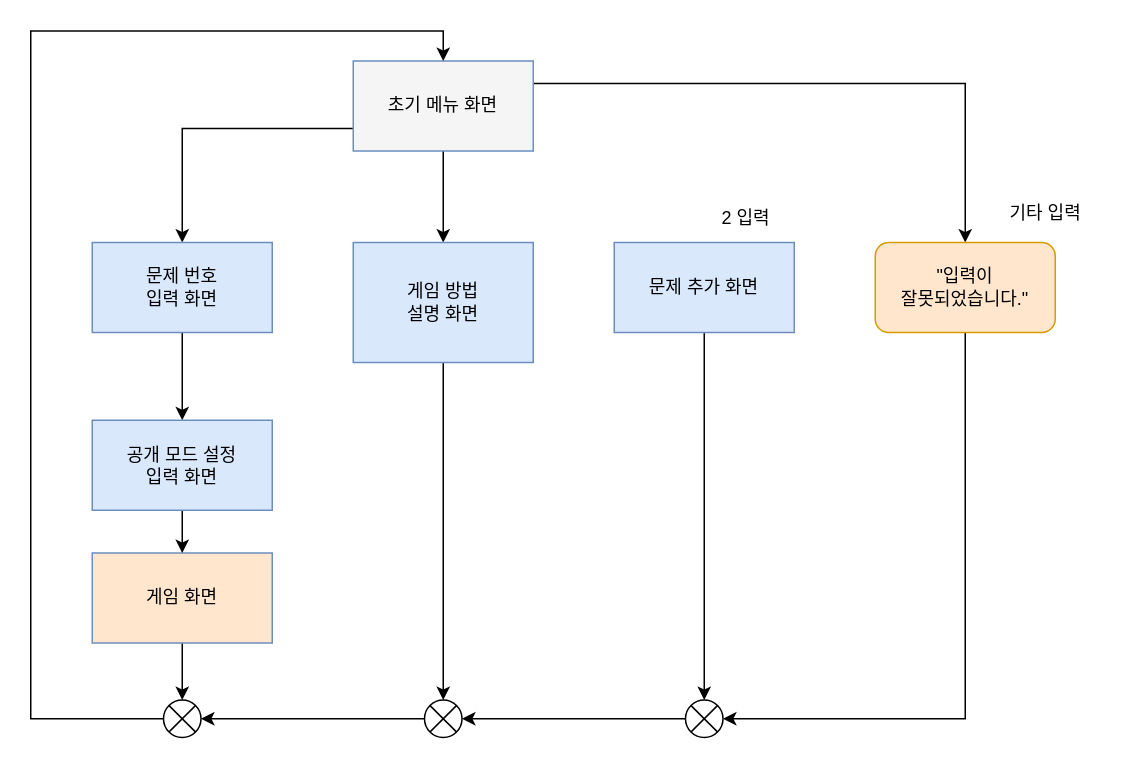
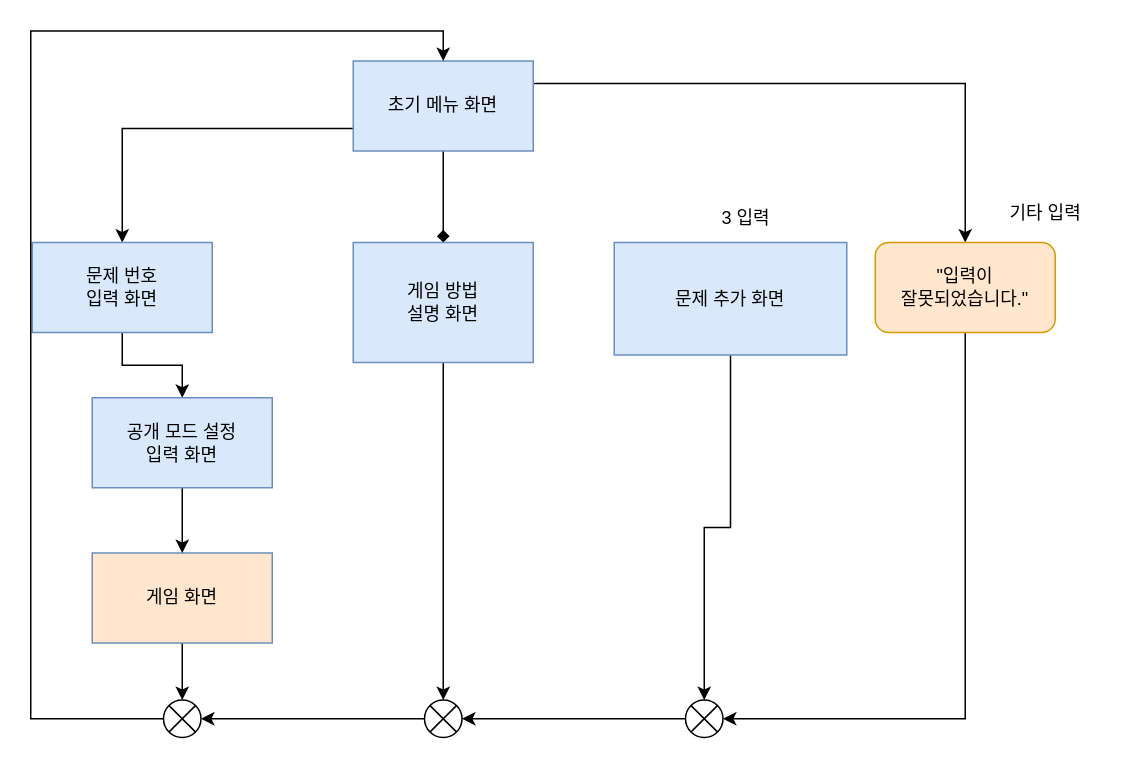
(443, 106) -> (443, 106)
(748, 219) -> (748, 219)
(443, 231) -> (443, 230)
(182, 287) -> (122, 287)
(704, 287) -> (731, 299)
(182, 465) -> (182, 443)
